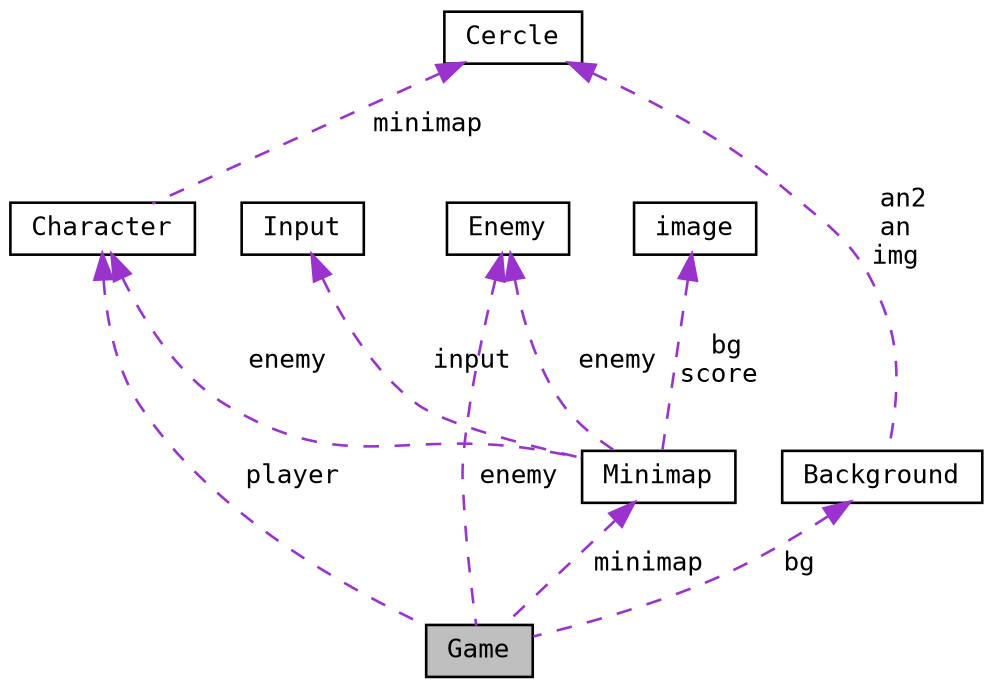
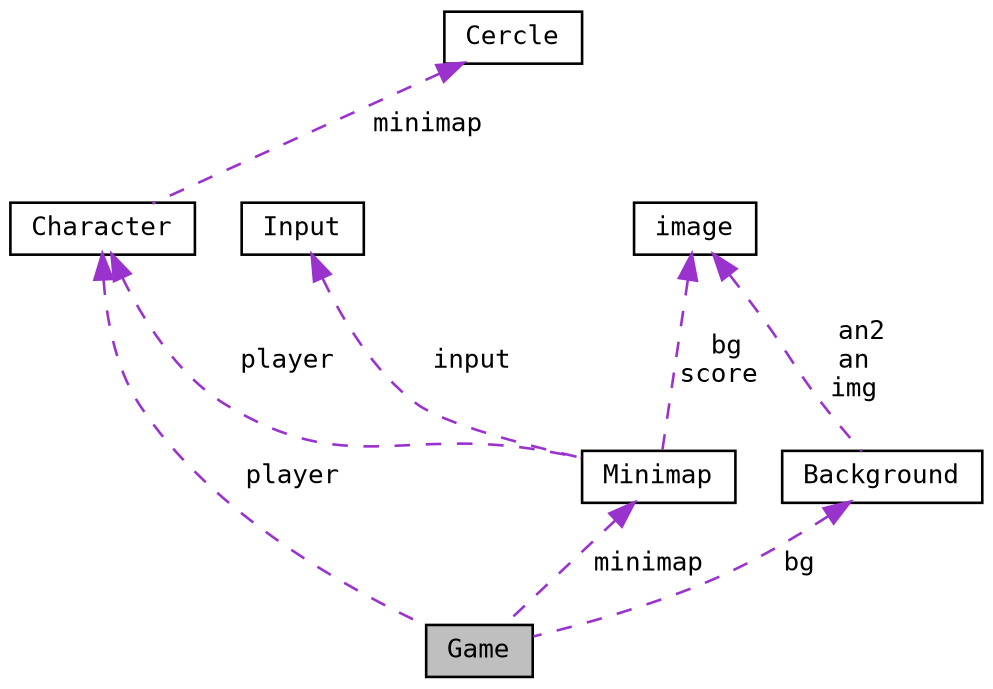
(815, 214) -> (794, 364)
(508, 229) -> none
(281, 361) -> (281, 361)
